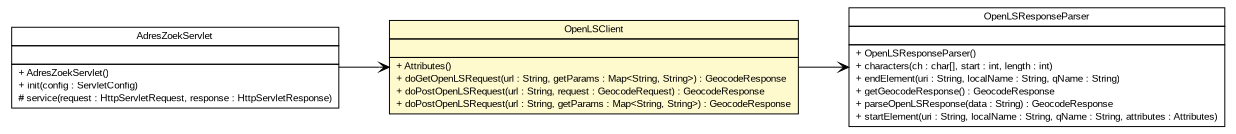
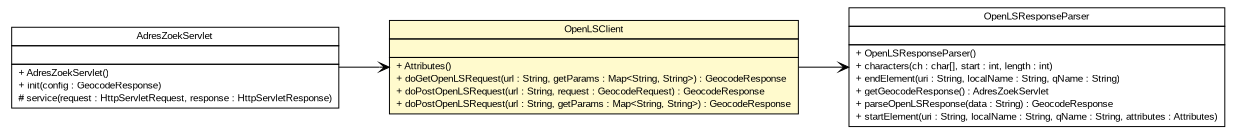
(78, 86) -> (90, 86)
(956, 92) -> (953, 92)
